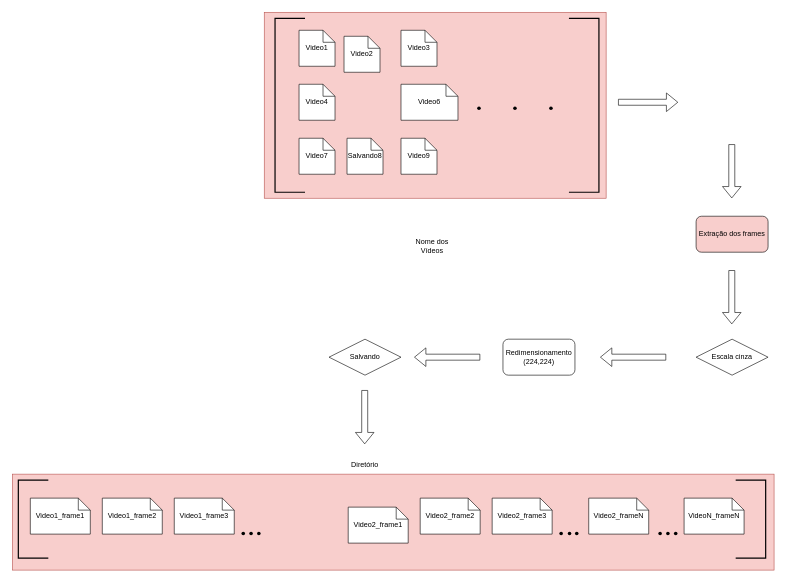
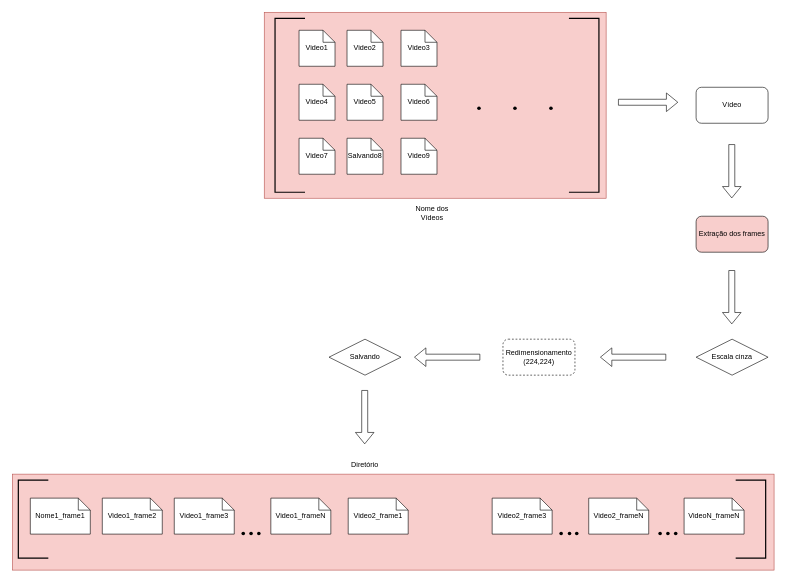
(362, 54) -> (365, 48)
none -> (365, 102)
(430, 102) -> (419, 102)
none -> (732, 105)
(432, 246) -> (432, 213)
(539, 357) -> (539, 357)
(60, 516) -> (60, 516)
none -> (301, 516)
(450, 516) -> none
(378, 525) -> (378, 516)
